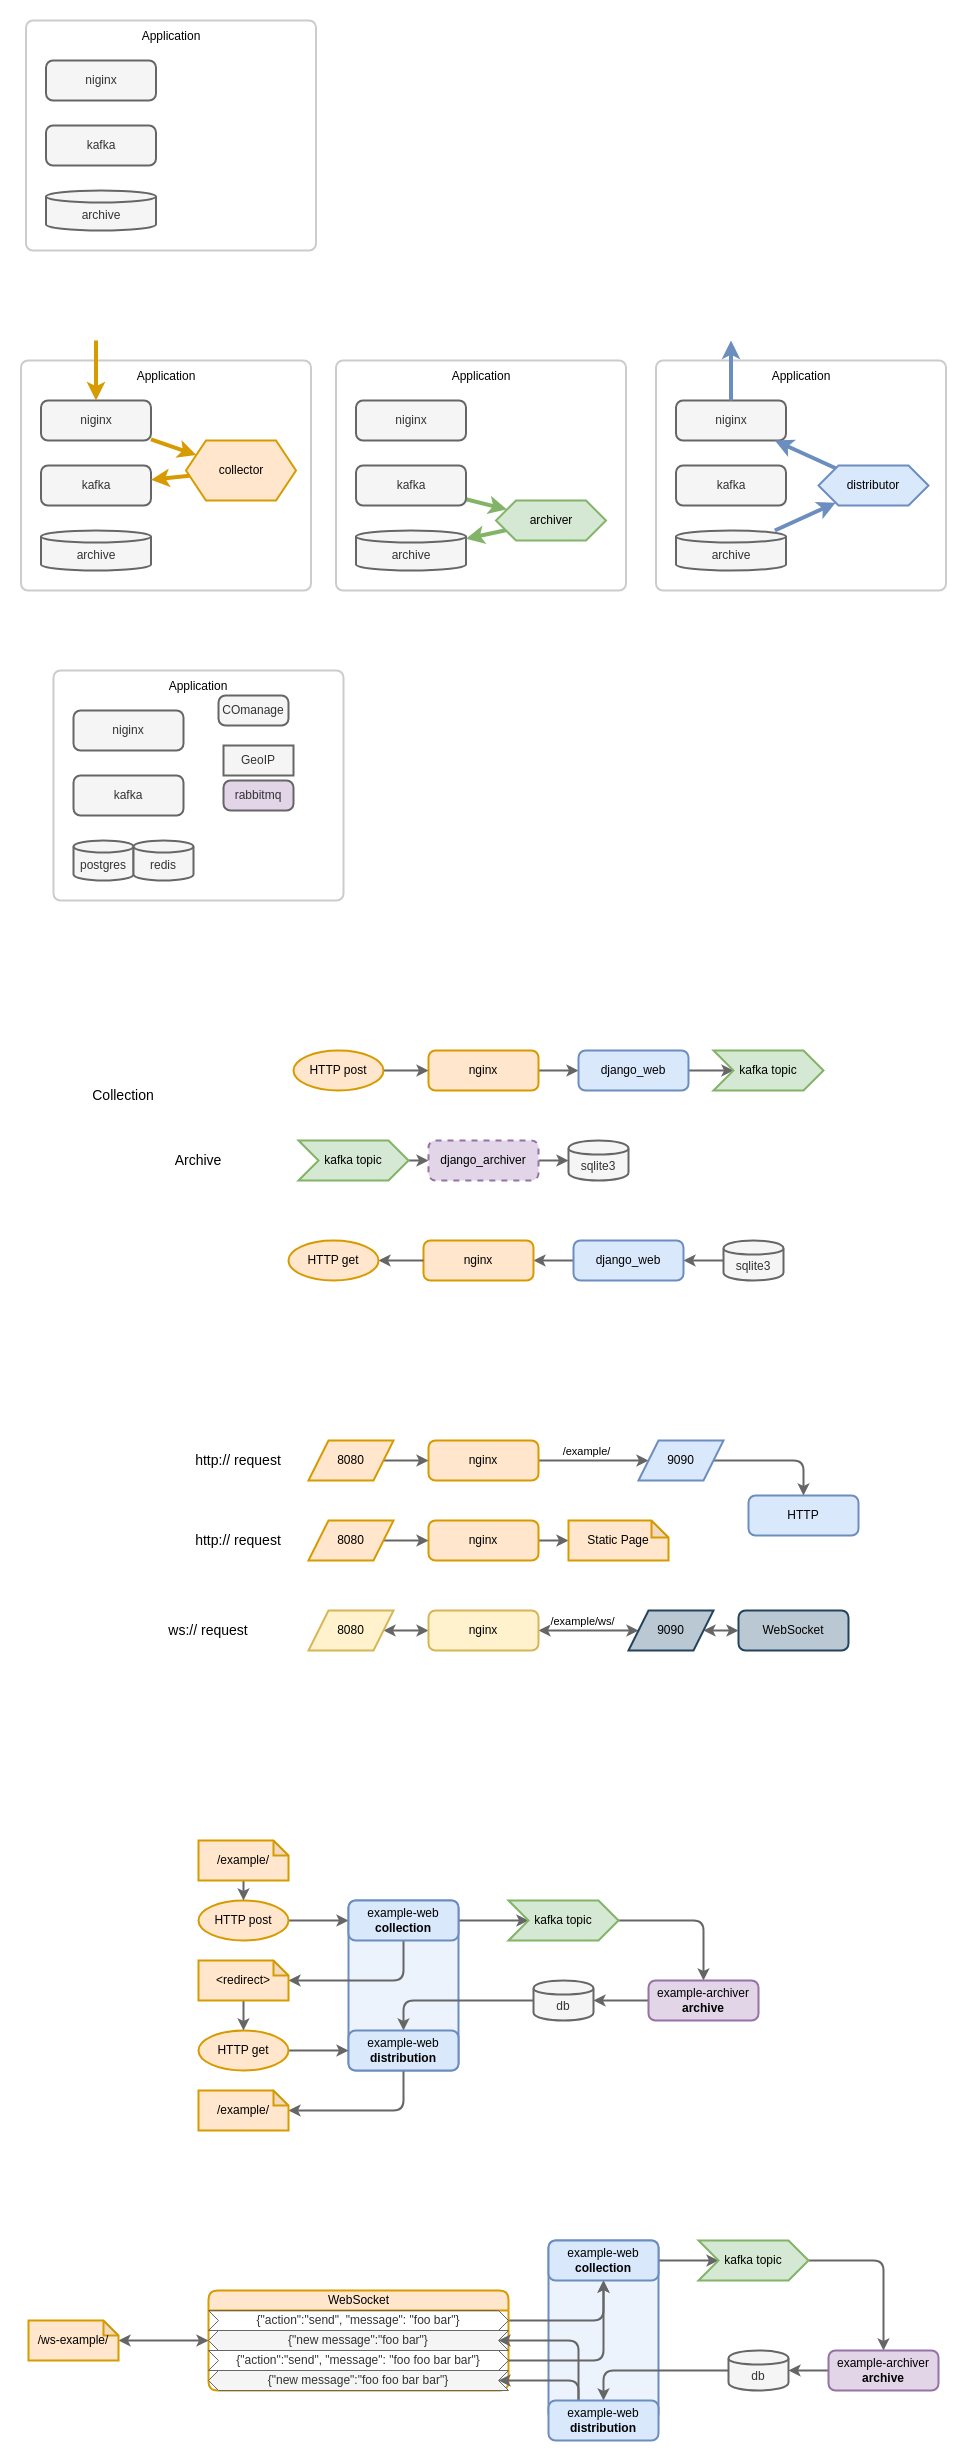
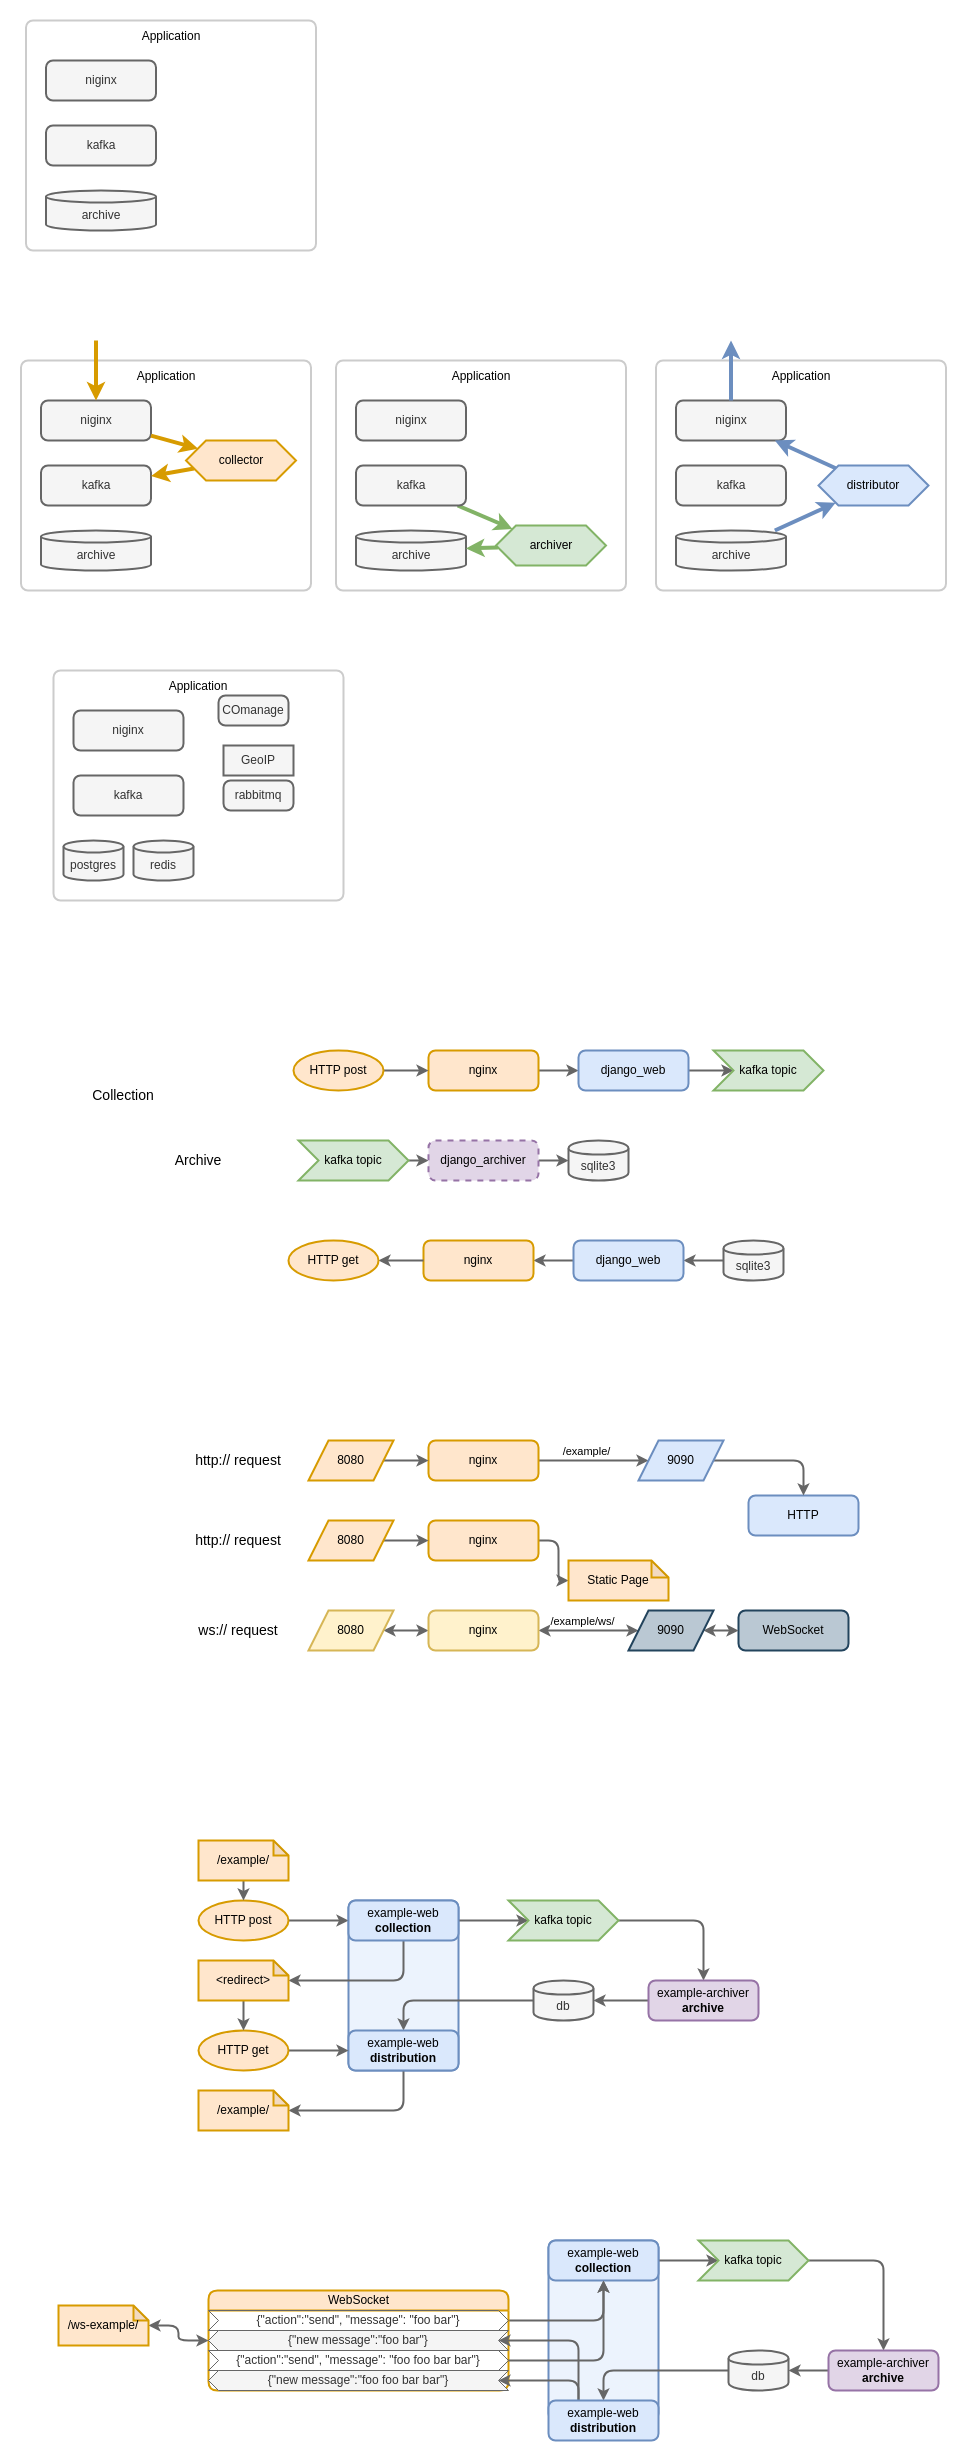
(241, 471) -> (241, 461)
(551, 521) -> (551, 546)
(259, 796) -> (259, 796)
(104, 861) -> (94, 861)
(619, 1541) -> (619, 1581)
(209, 1631) -> (239, 1631)
(74, 2341) -> (104, 2326)
